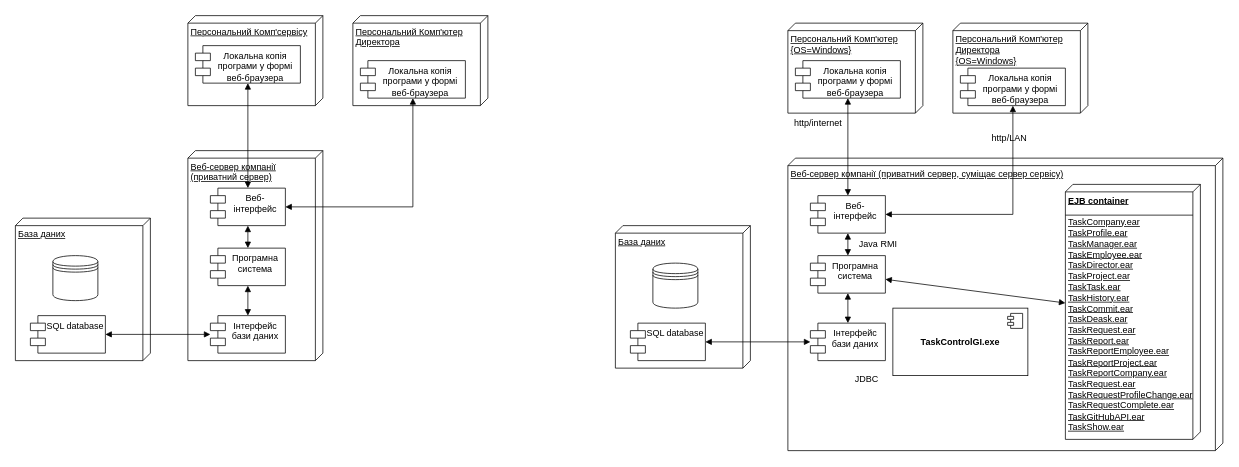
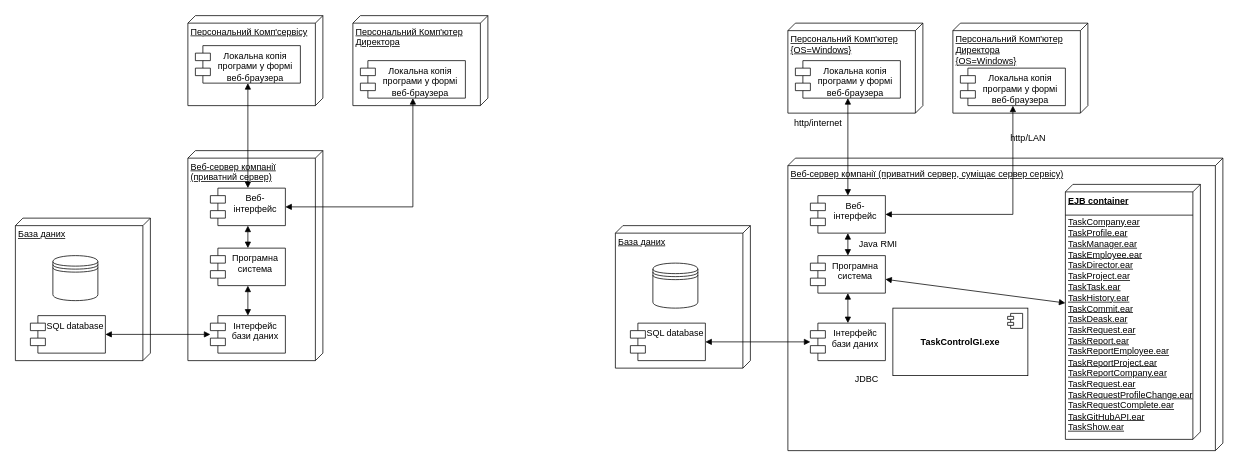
(1009, 138) -> (1028, 138)
